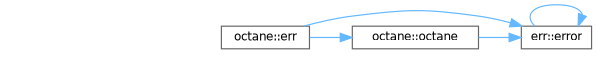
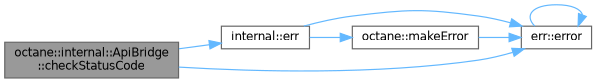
(265, 37) -> (265, 37)
(415, 37) -> (415, 37)
none -> (92, 60)
